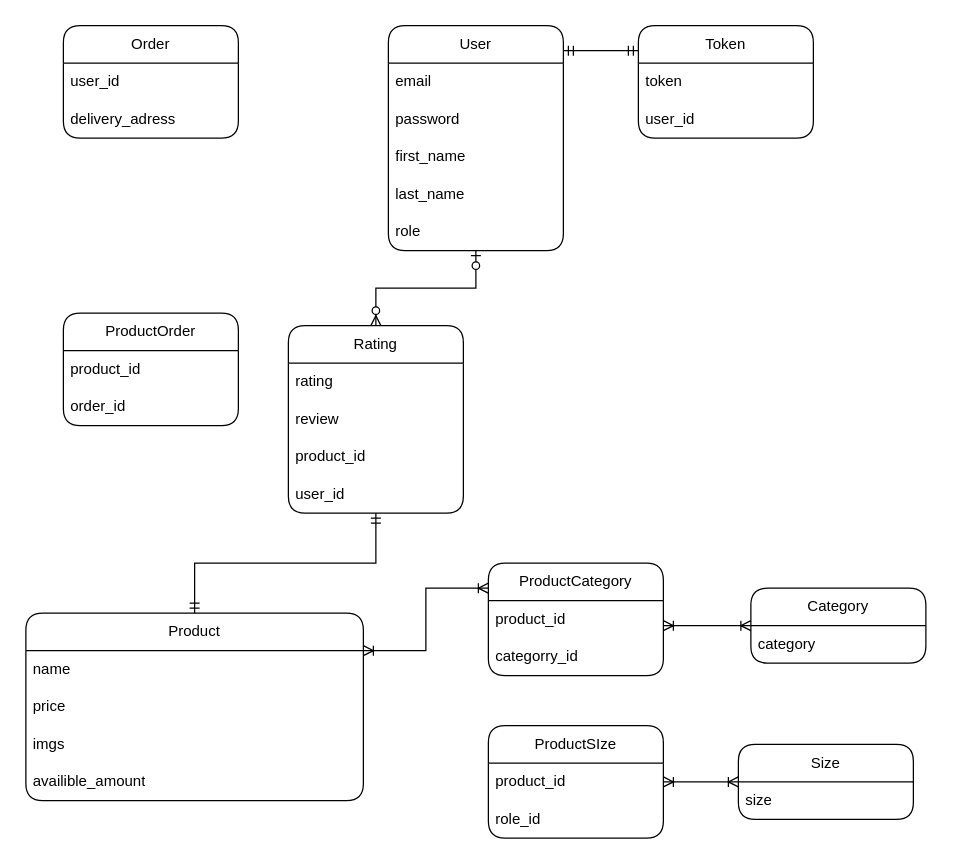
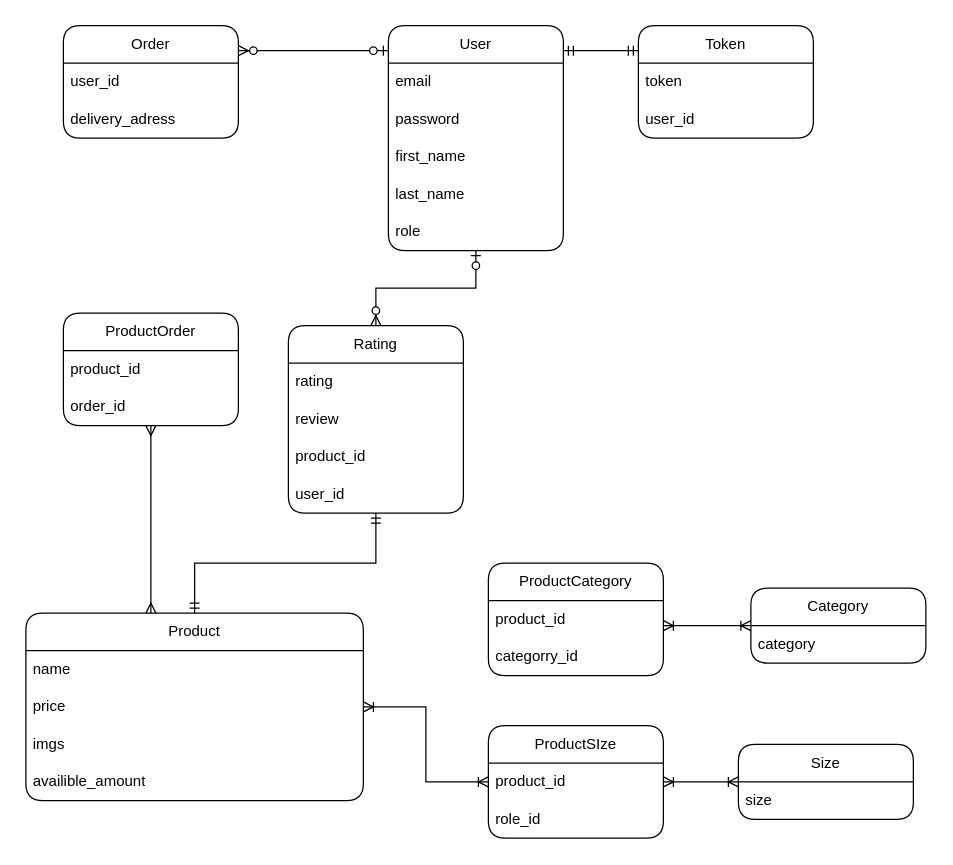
none -> (314, 51)
none -> (151, 521)
(426, 618) -> none
none -> (426, 744)
